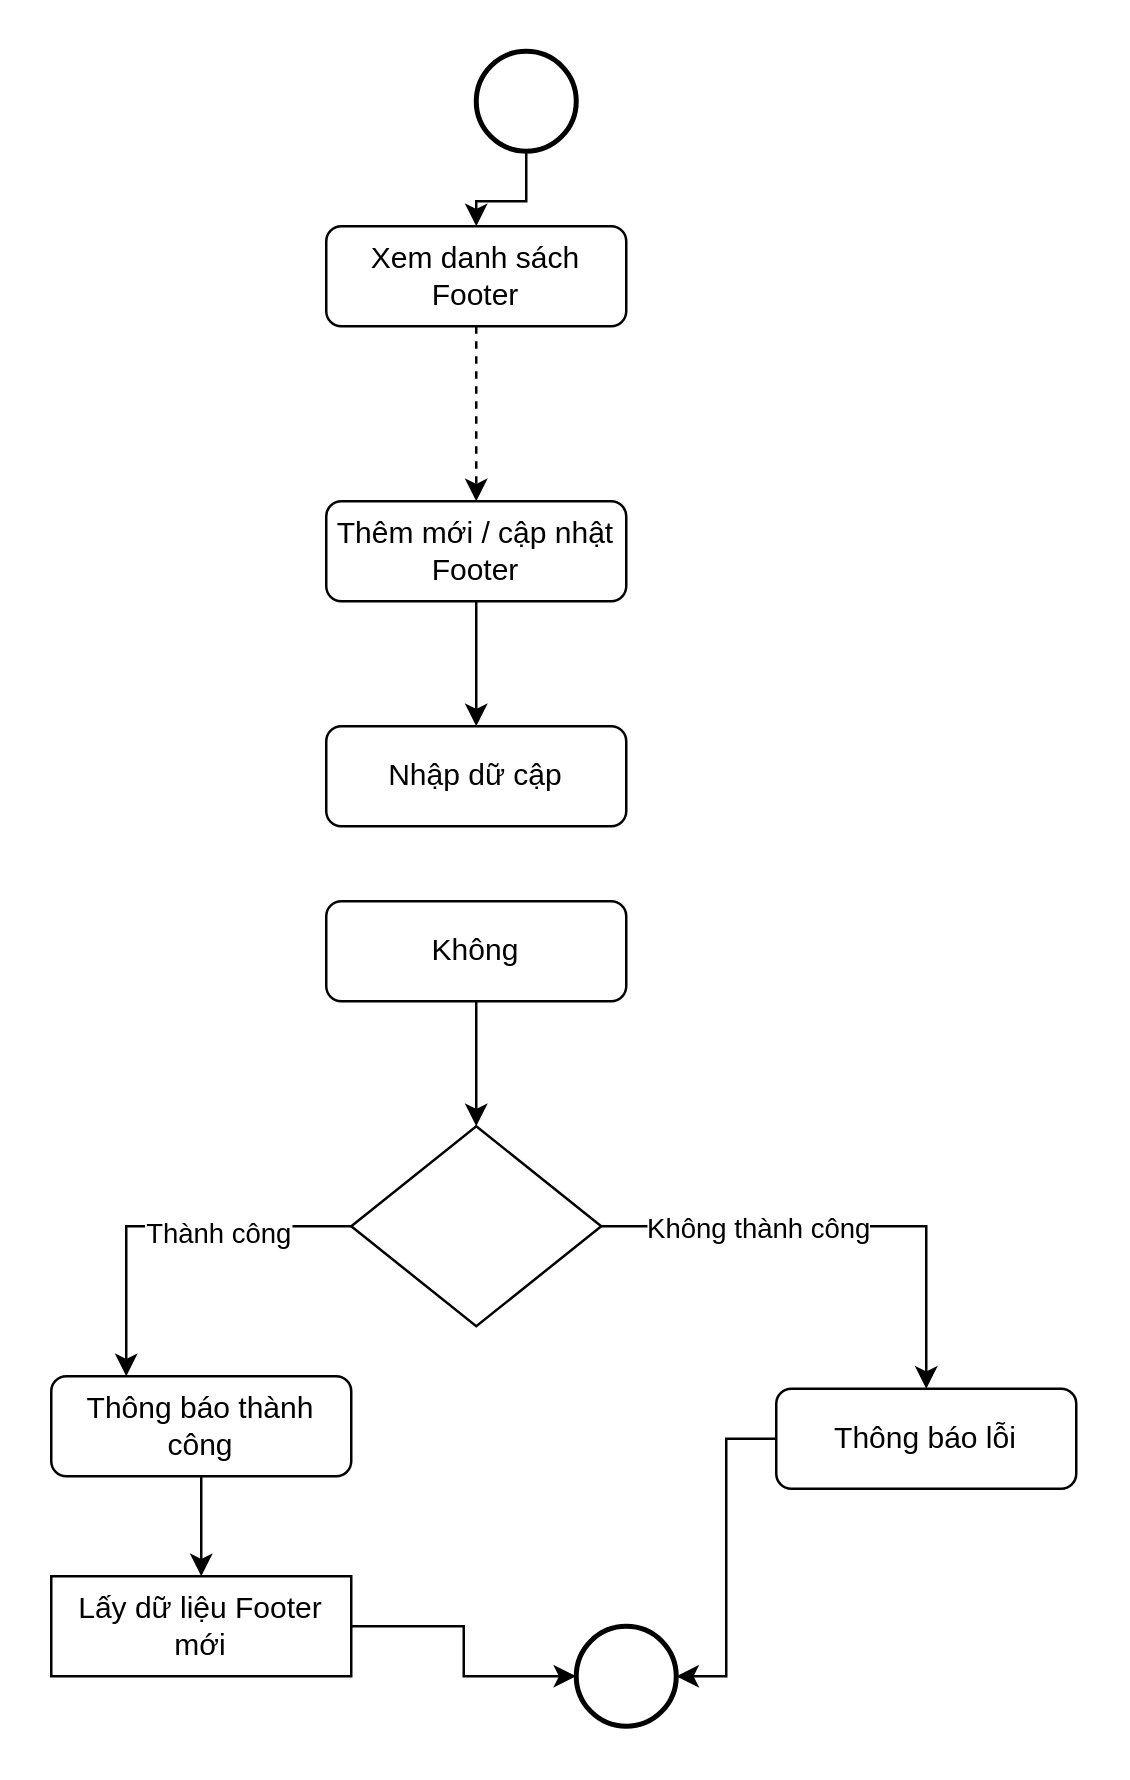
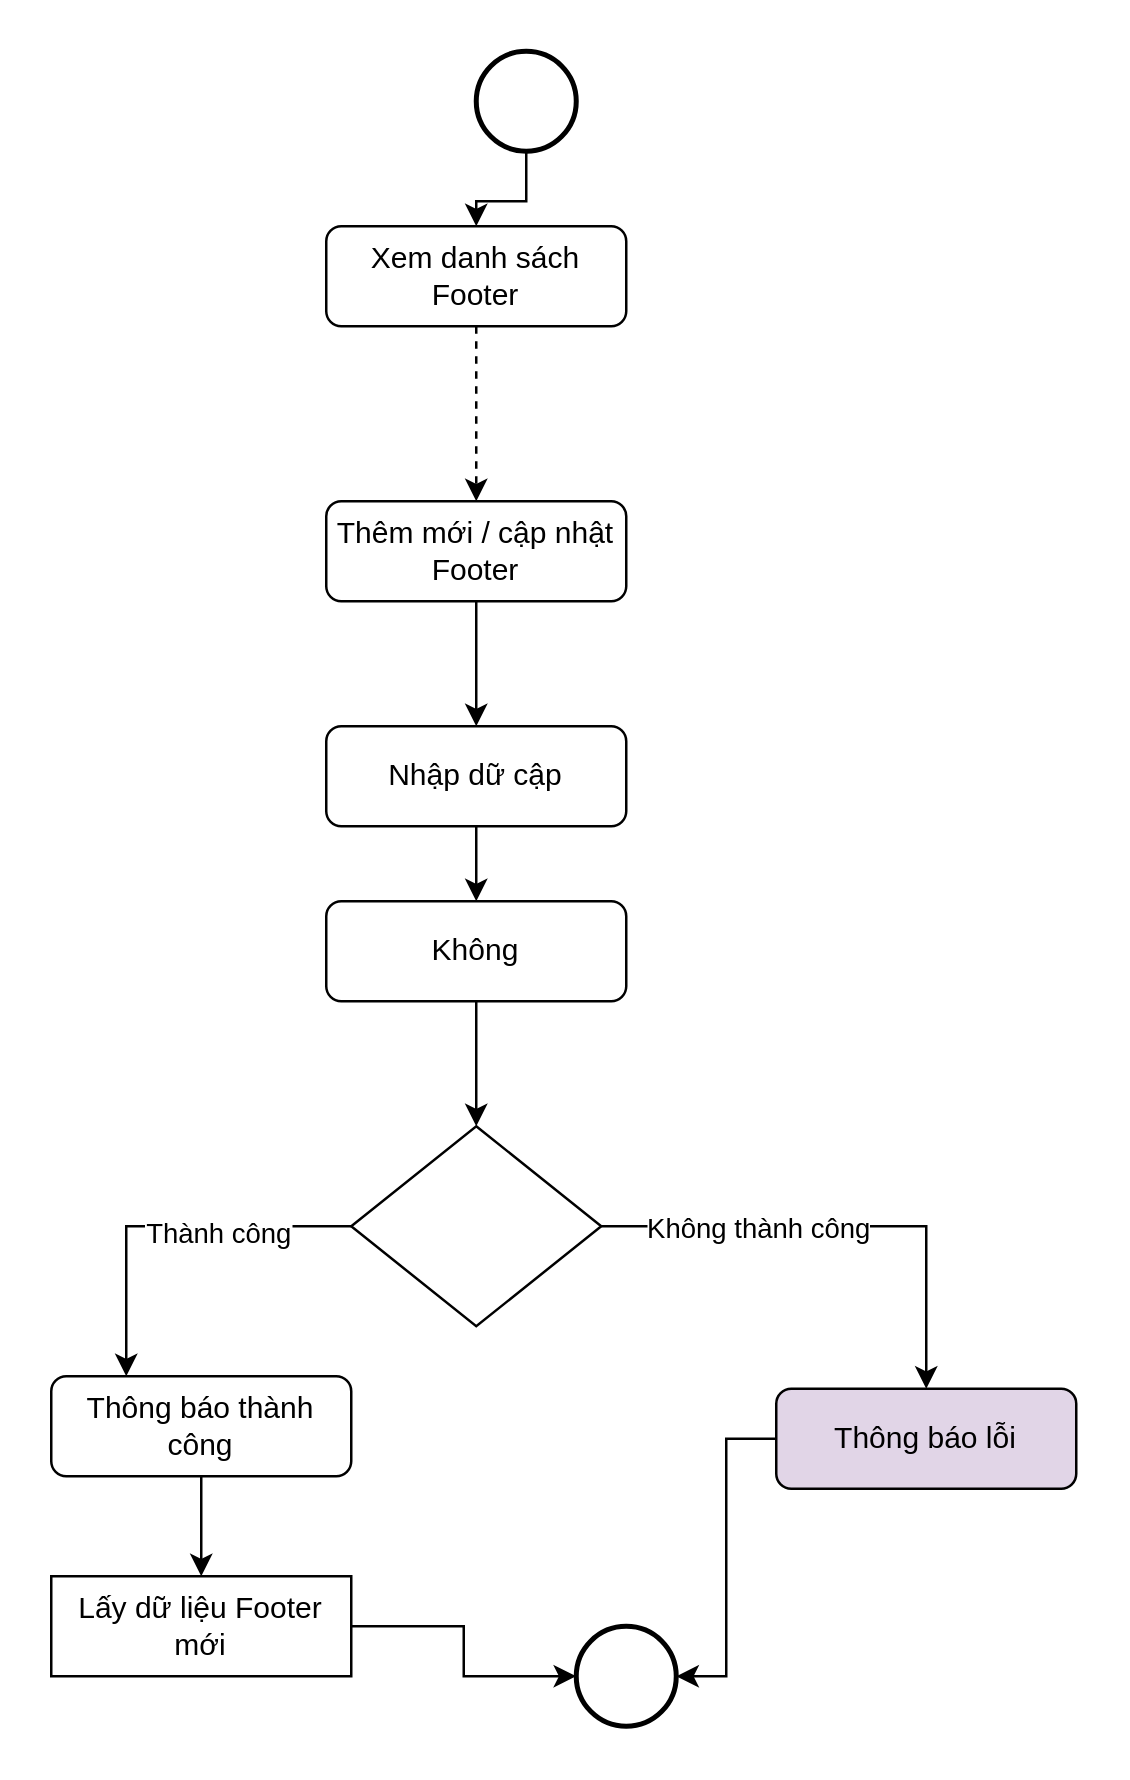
none -> (476, 872)
(926, 1439) -> (926, 1439)
